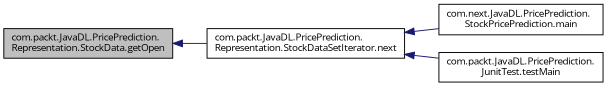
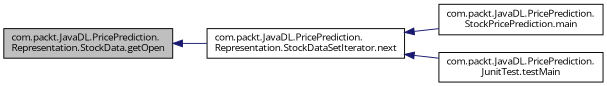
(521, 20) -> (521, 20)
